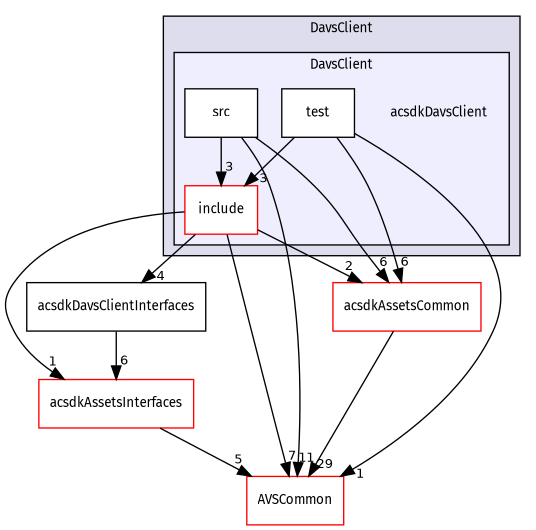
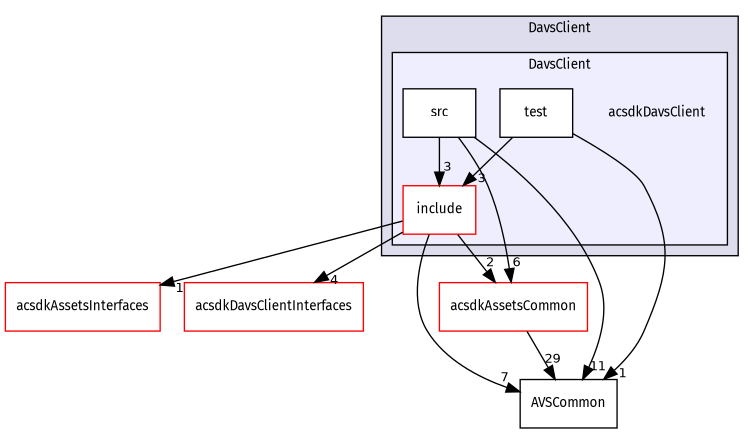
(374, 200) -> none
(116, 307) -> (274, 307)
(116, 349) -> none
(200, 449) -> none
(295, 501) -> (569, 404)
